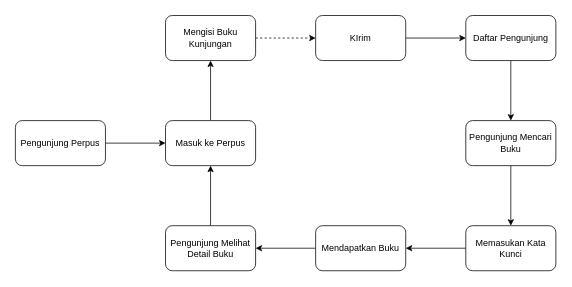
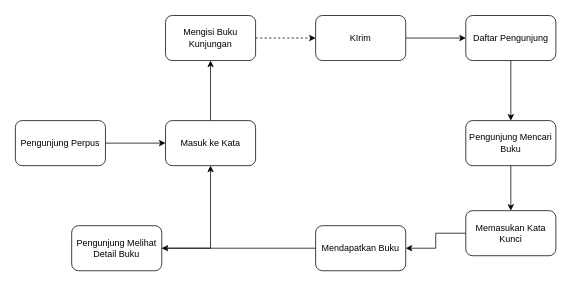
(210, 143) -> (210, 143)
(210, 248) -> (117, 248)
(510, 248) -> (510, 233)
